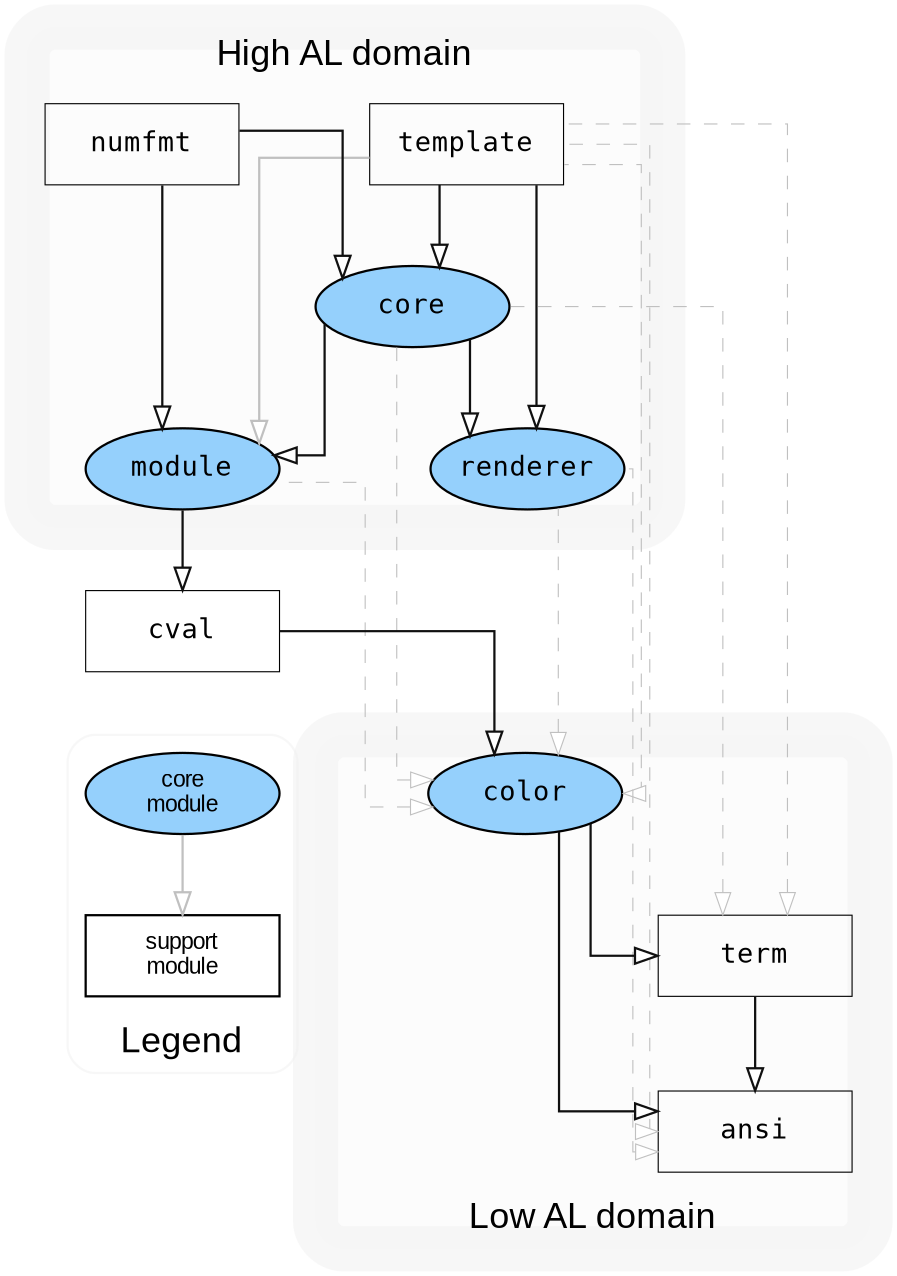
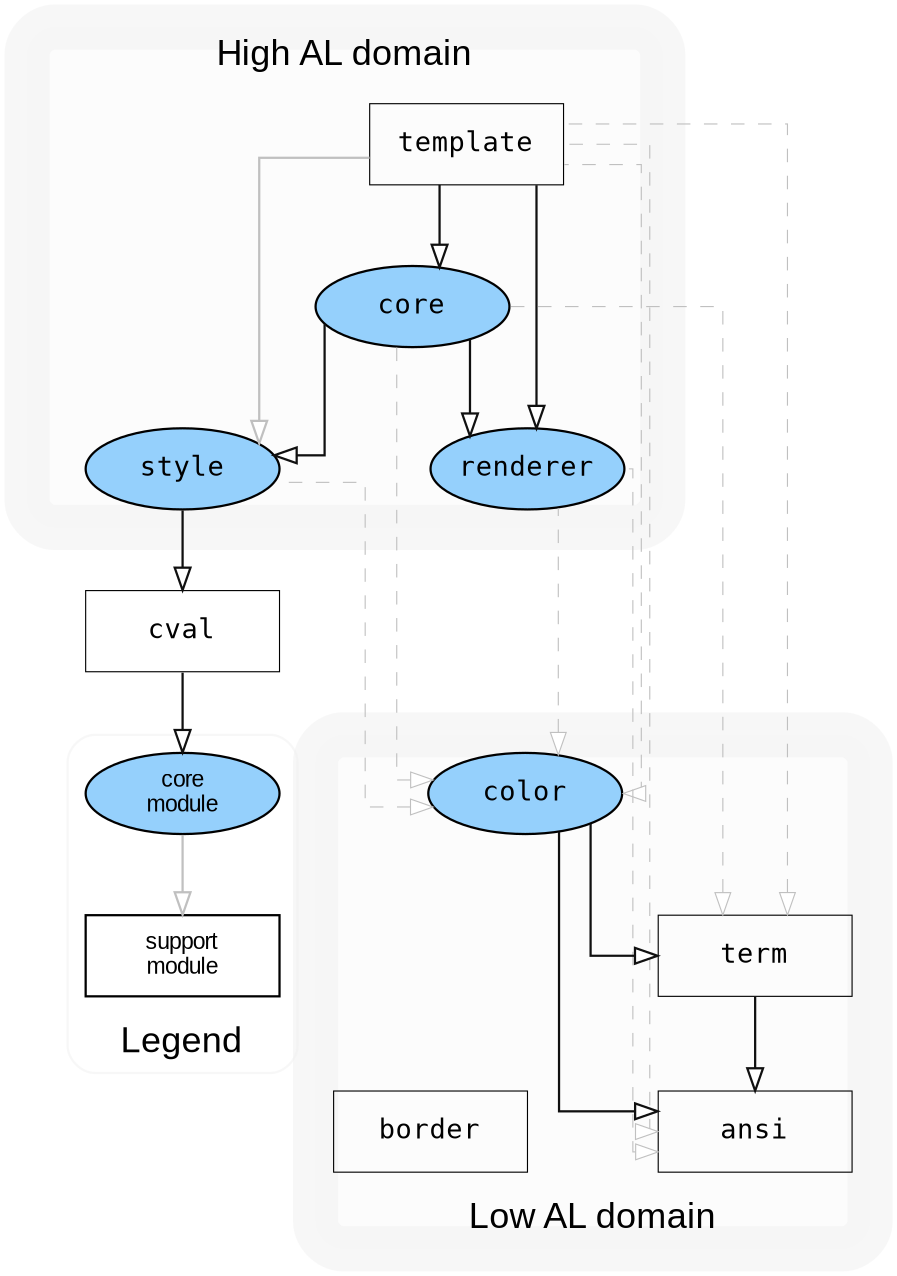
(142, 144) -> none
(183, 469) -> (183, 469)
(437, 631) -> (183, 701)
none -> (431, 1132)
